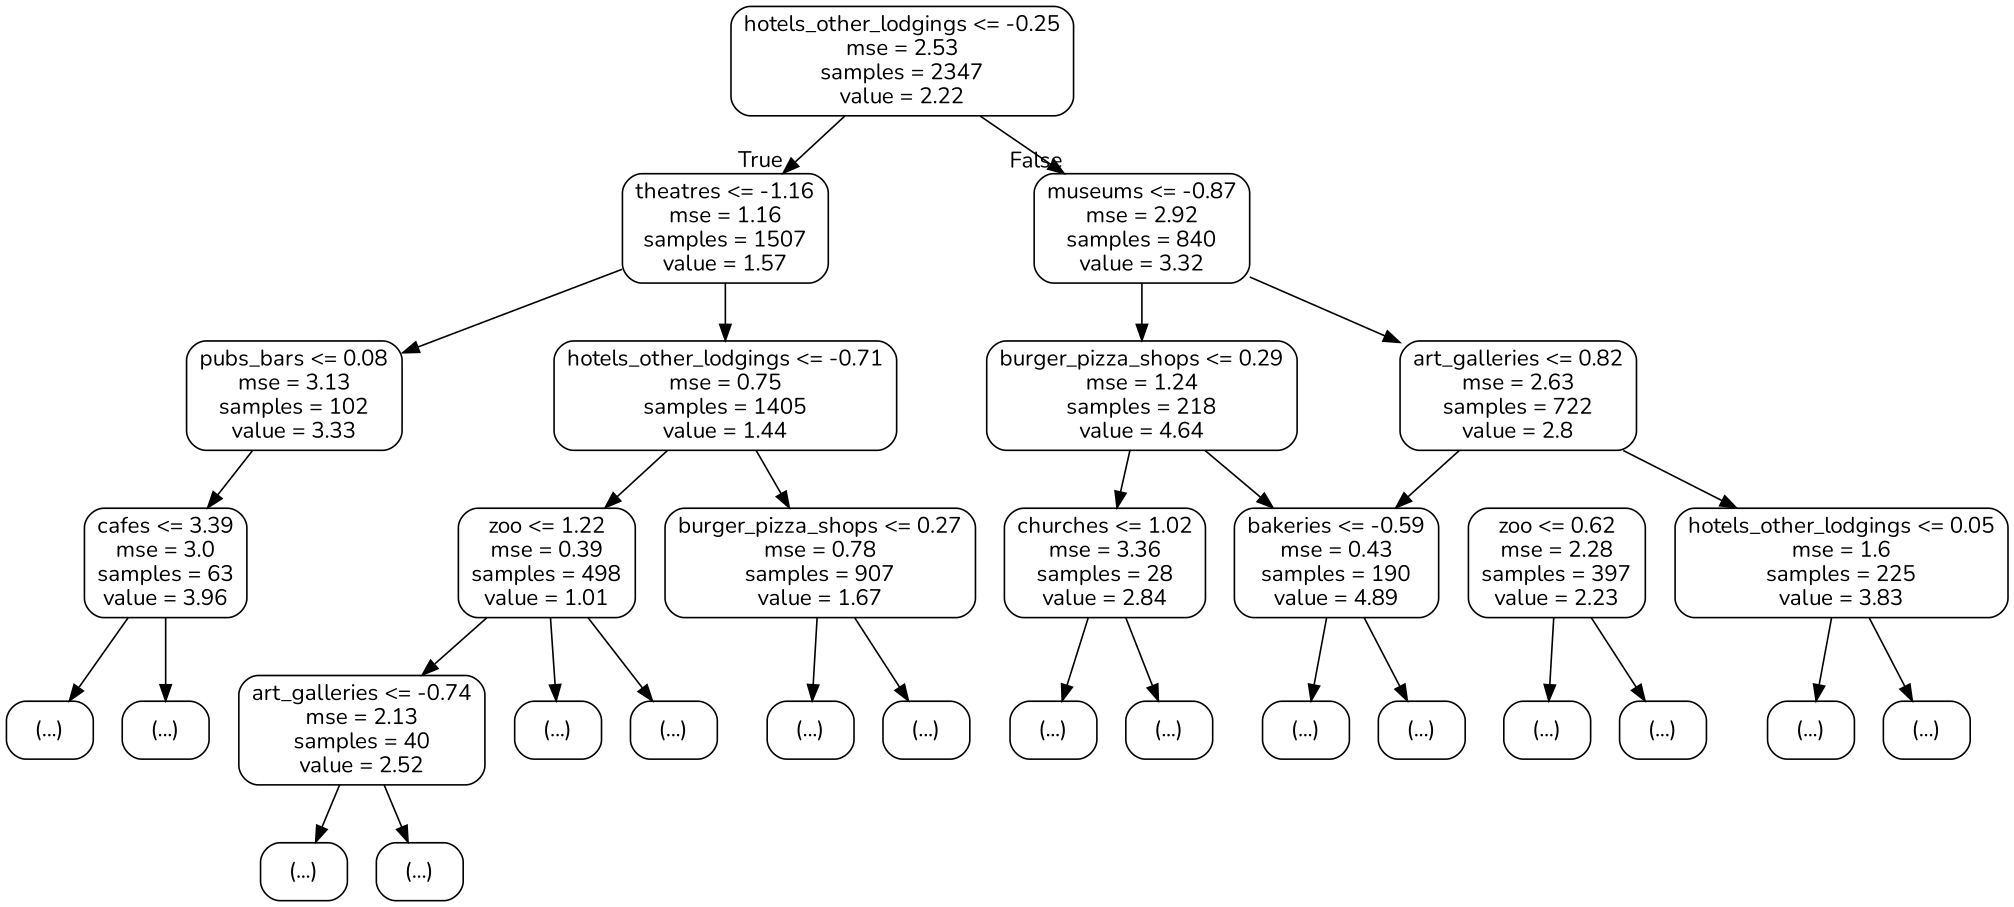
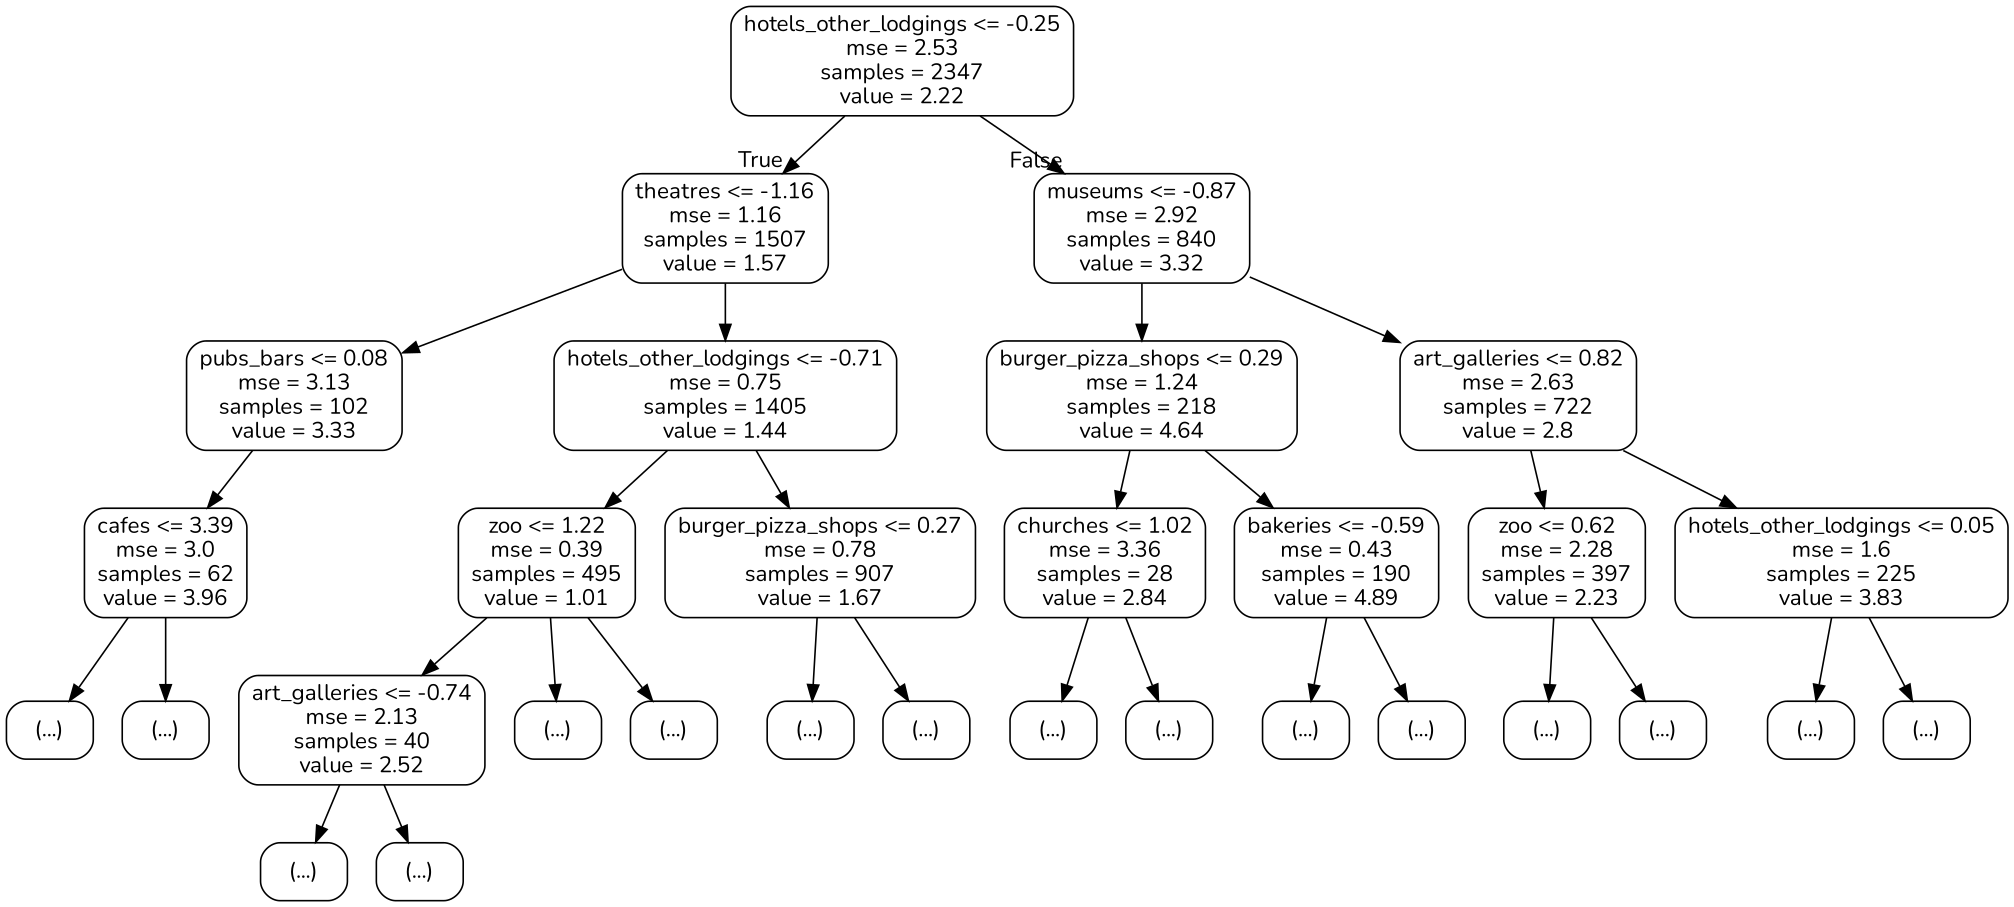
(1434, 474) -> (1536, 471)
(166, 563) -> (166, 563)
(547, 563) -> (547, 563)
